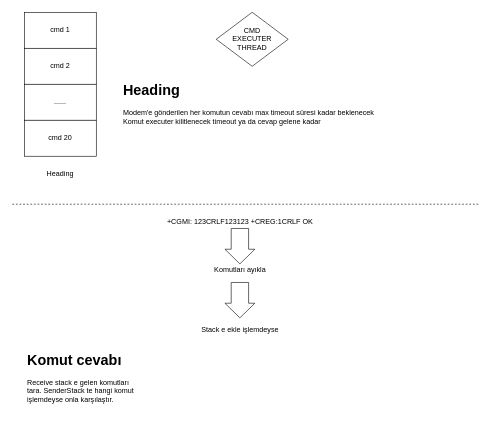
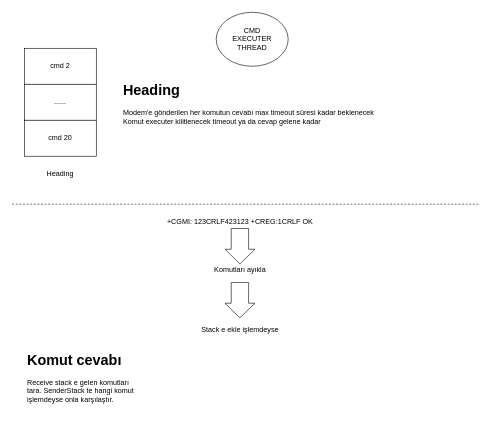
(60, 30) -> none
(252, 39) -> (252, 39)
(240, 222) -> (240, 222)
